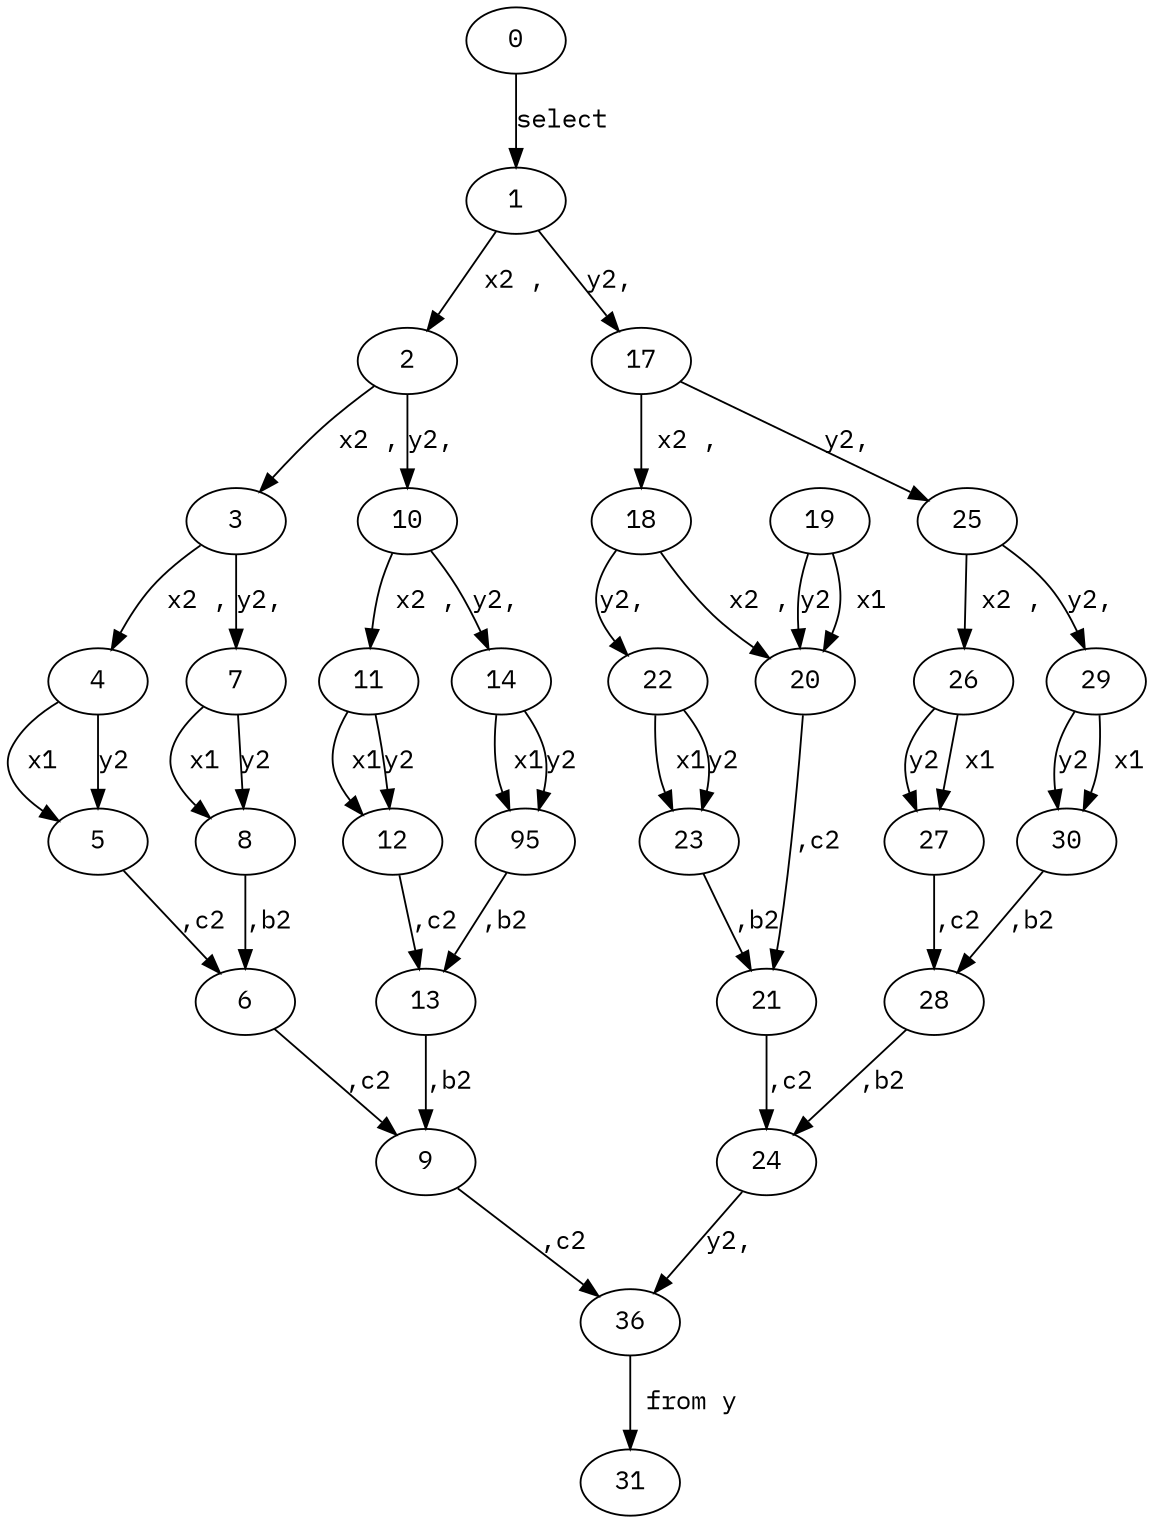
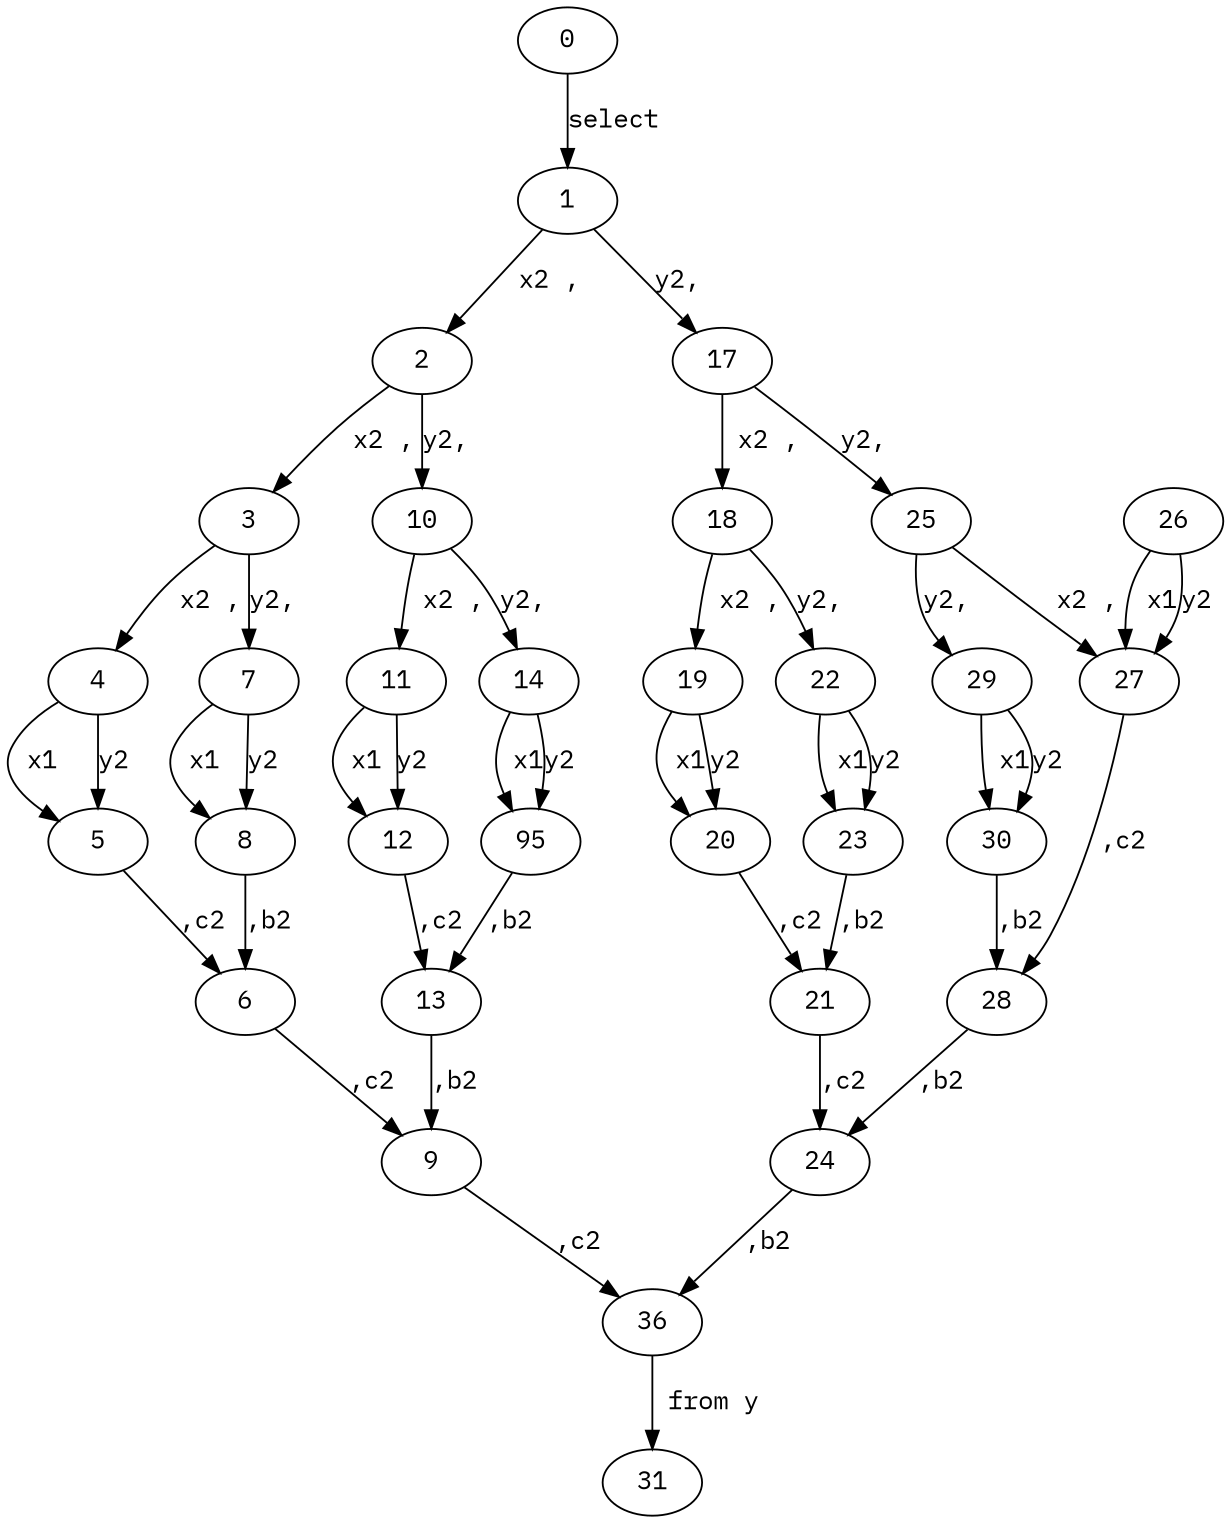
(966, 592) -> (1016, 596)
(703, 604) -> (703, 592)
(729, 1242) -> (767, 1242)
